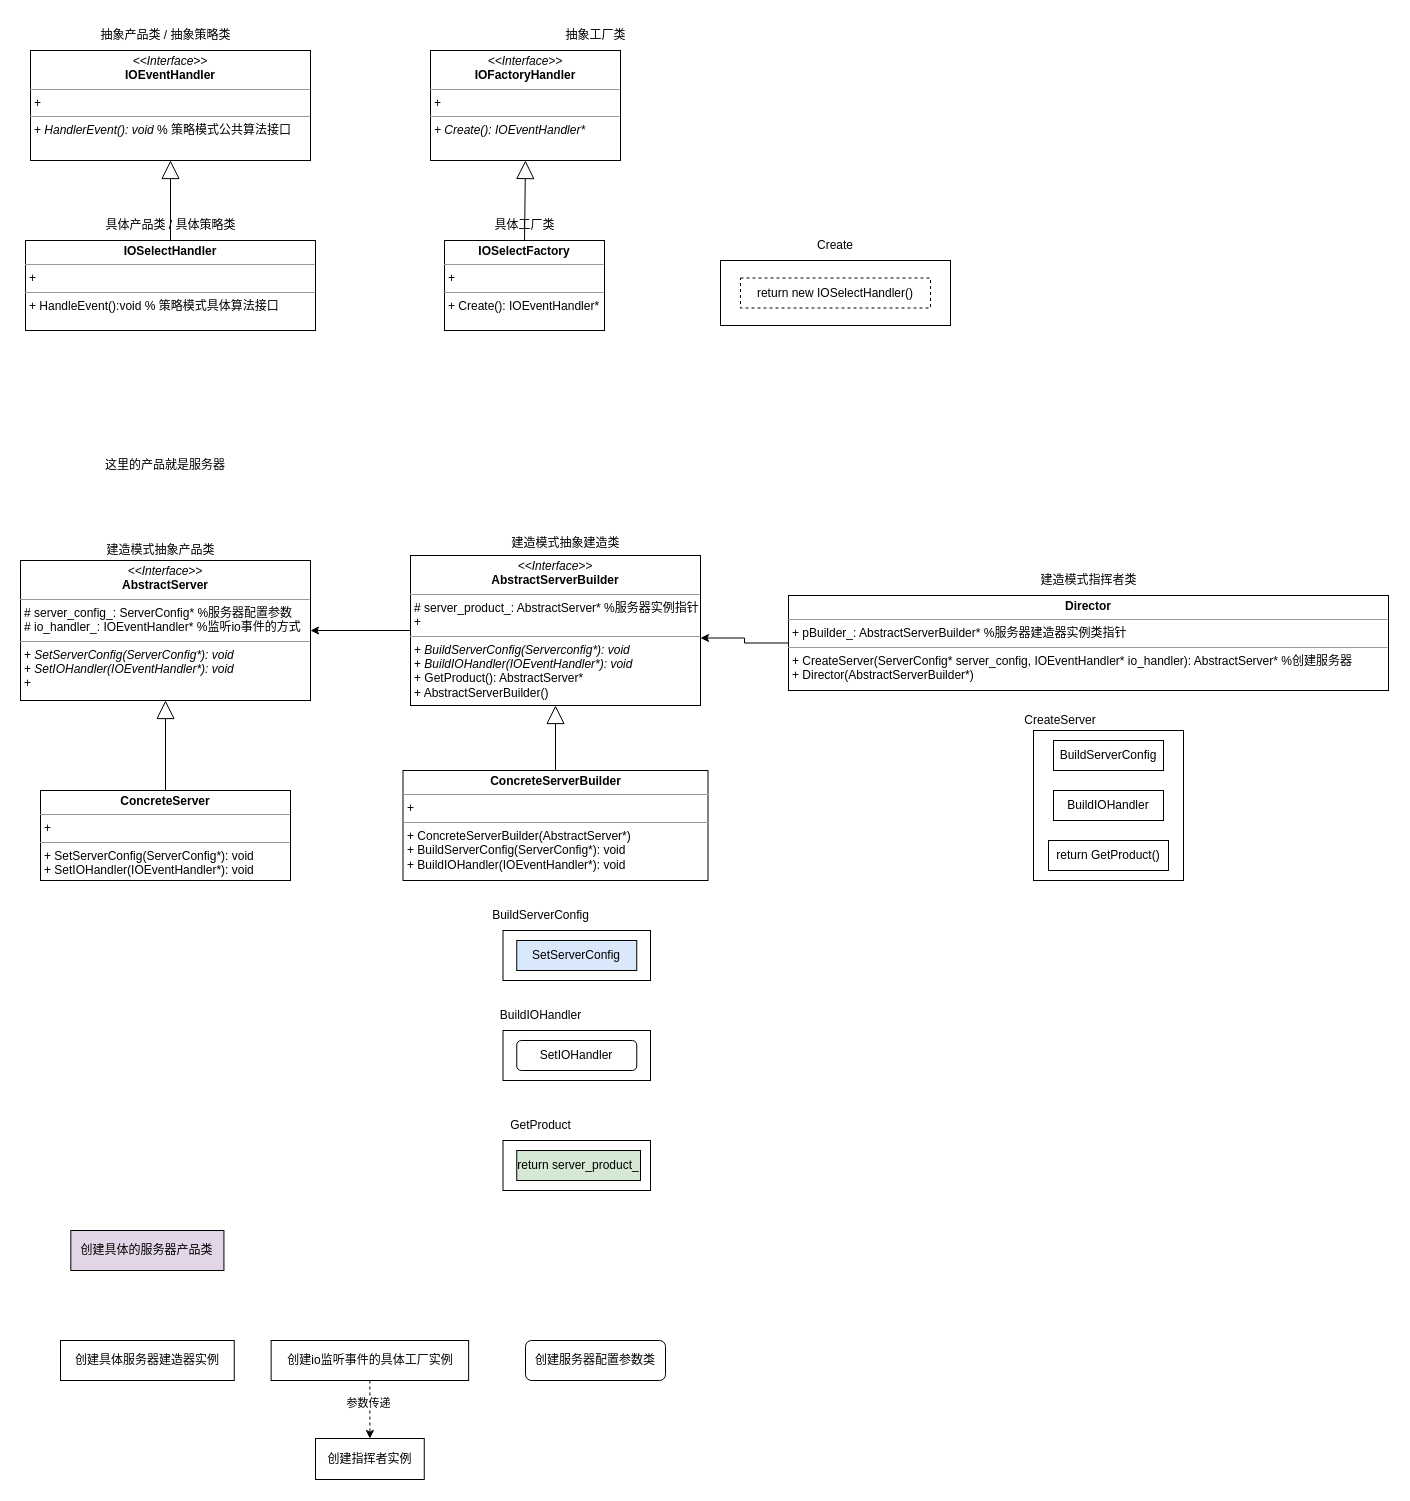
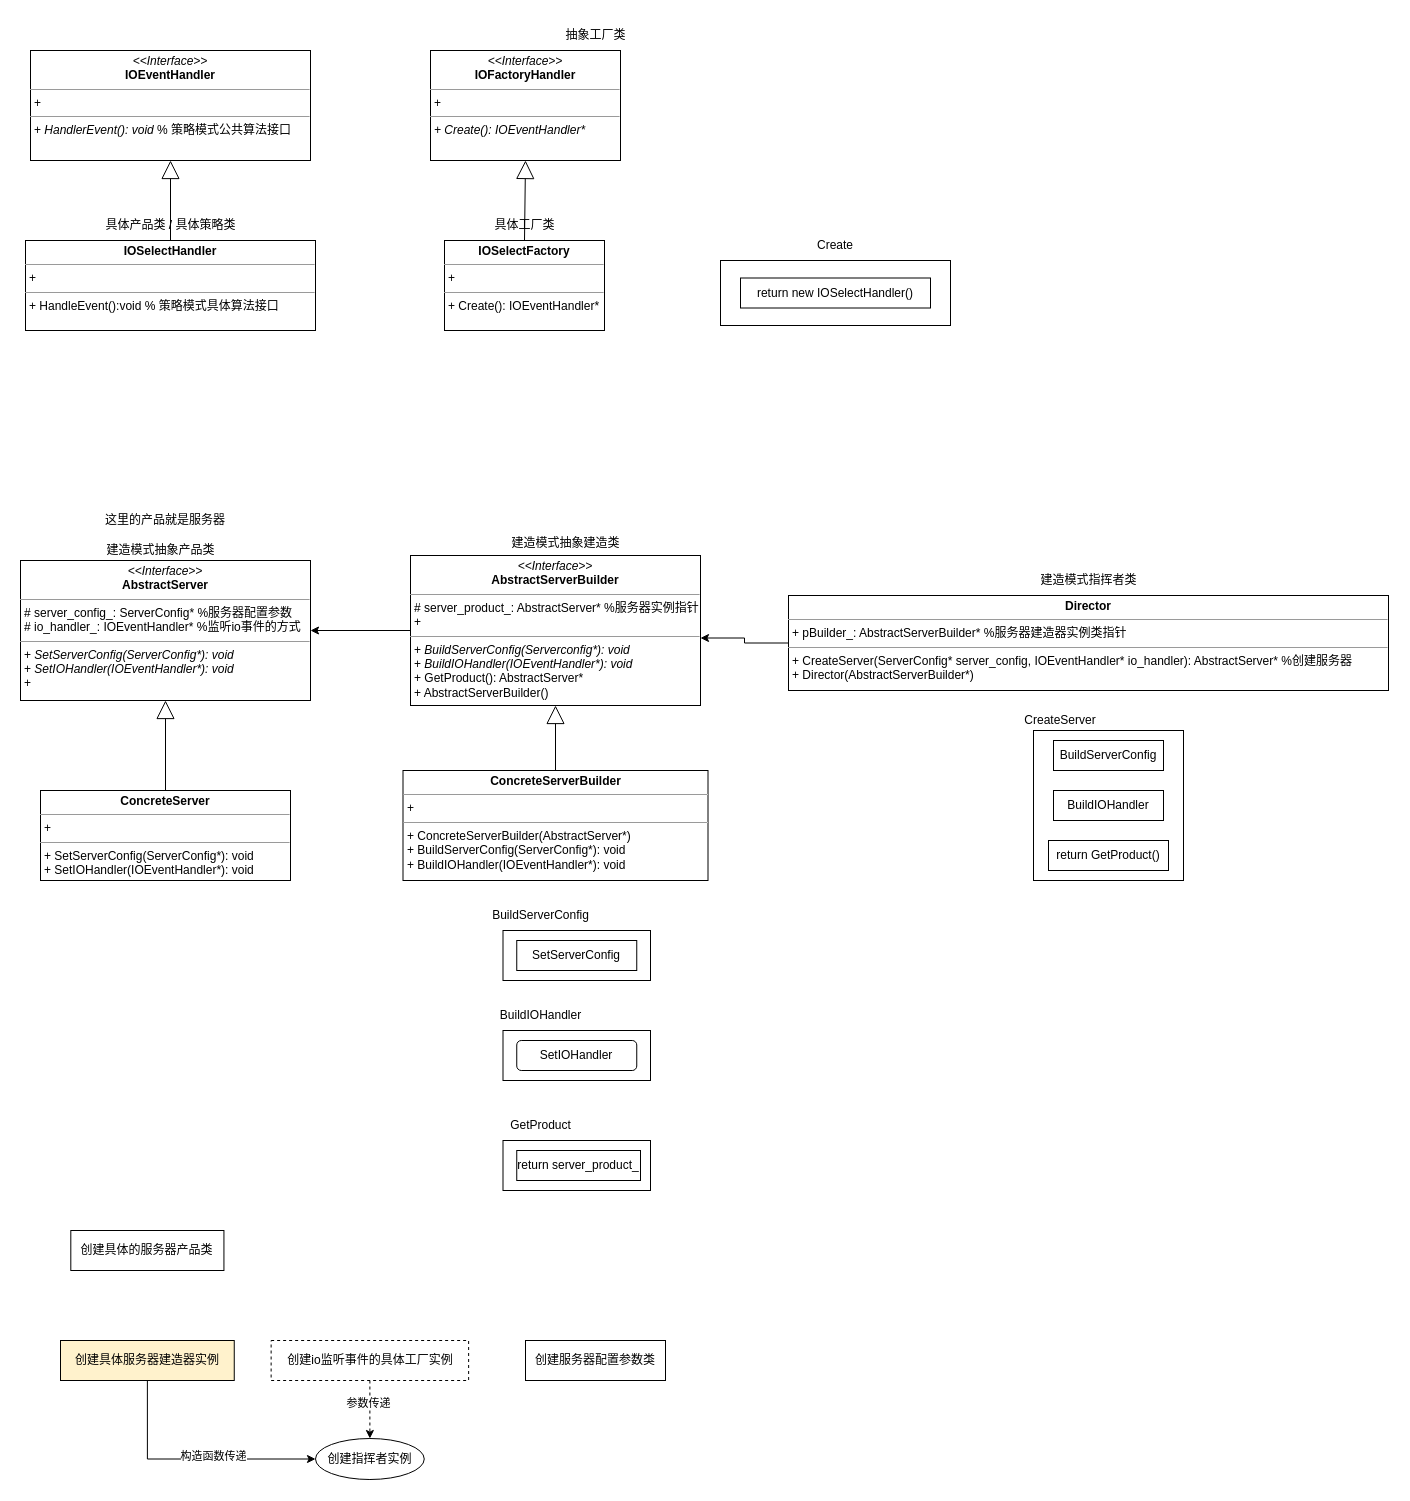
(166, 36) -> none
(836, 293) -> (836, 293)
(166, 466) -> (166, 521)
(577, 956) -> (577, 956)
(579, 1166) -> (579, 1166)
(147, 1251) -> (147, 1251)
(147, 1361) -> (147, 1361)
(370, 1361) -> (370, 1361)
(596, 1361) -> (596, 1361)
none -> (189, 1459)
(370, 1459) -> (370, 1459)
